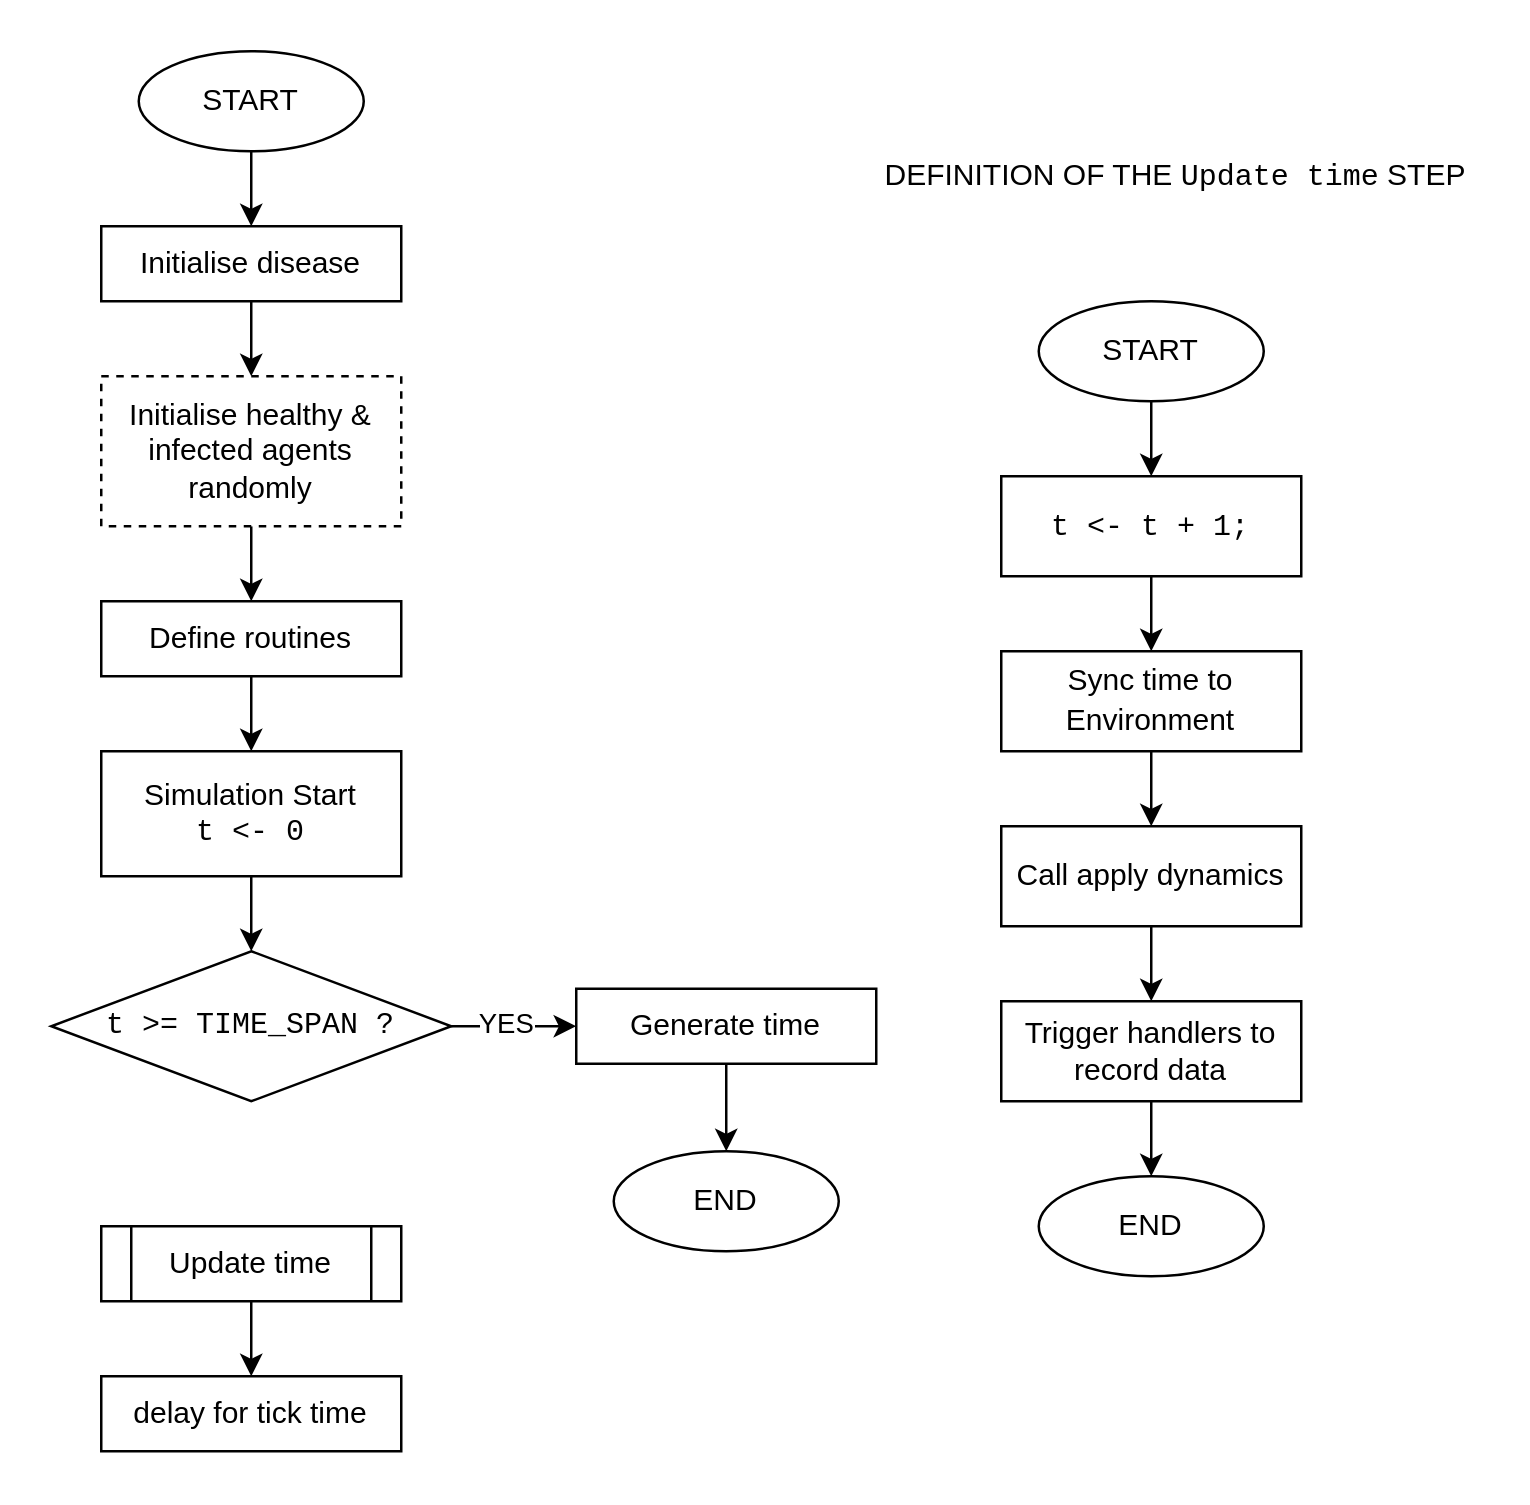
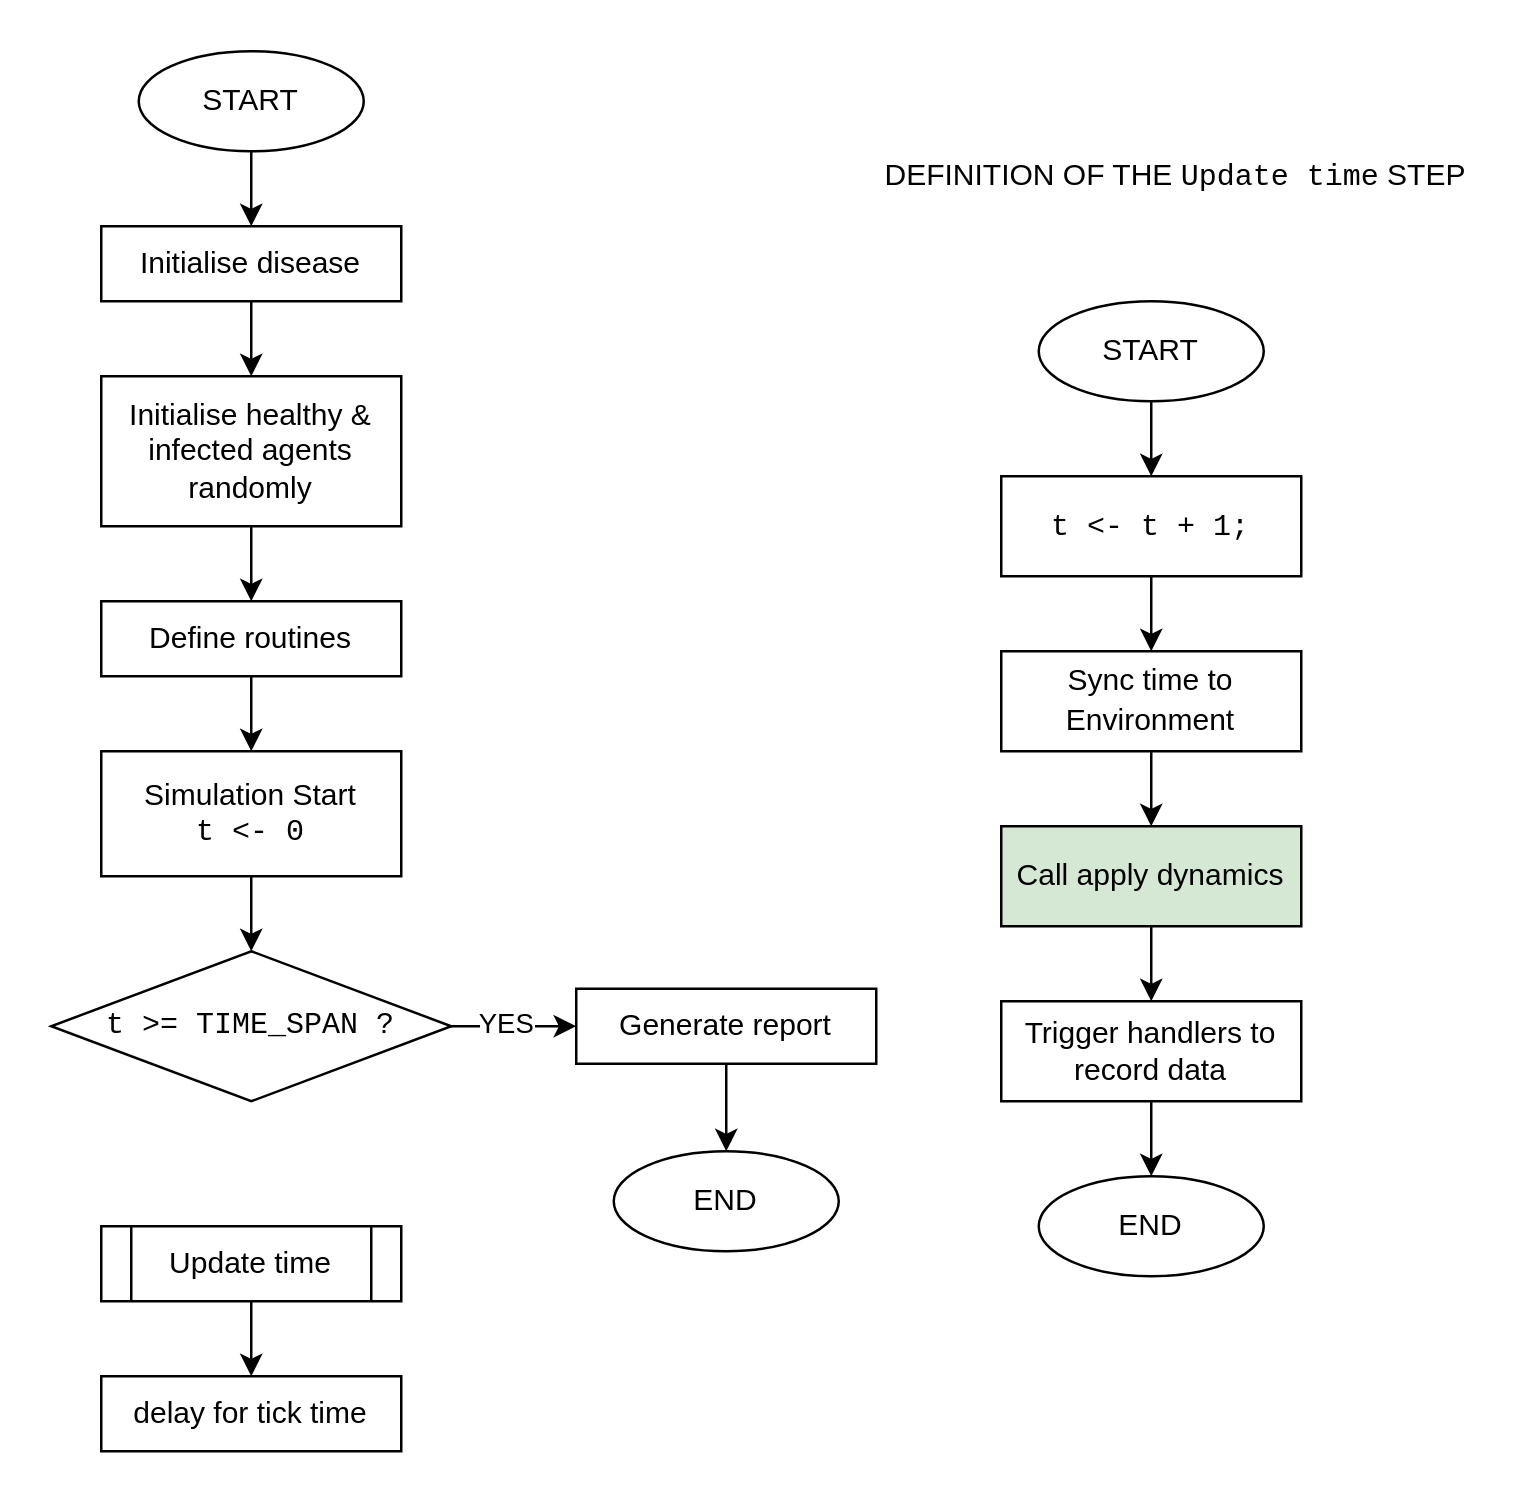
(251, 451) -> (251, 451)
(1151, 876) -> (1151, 876)
(726, 1026) -> (726, 1026)
